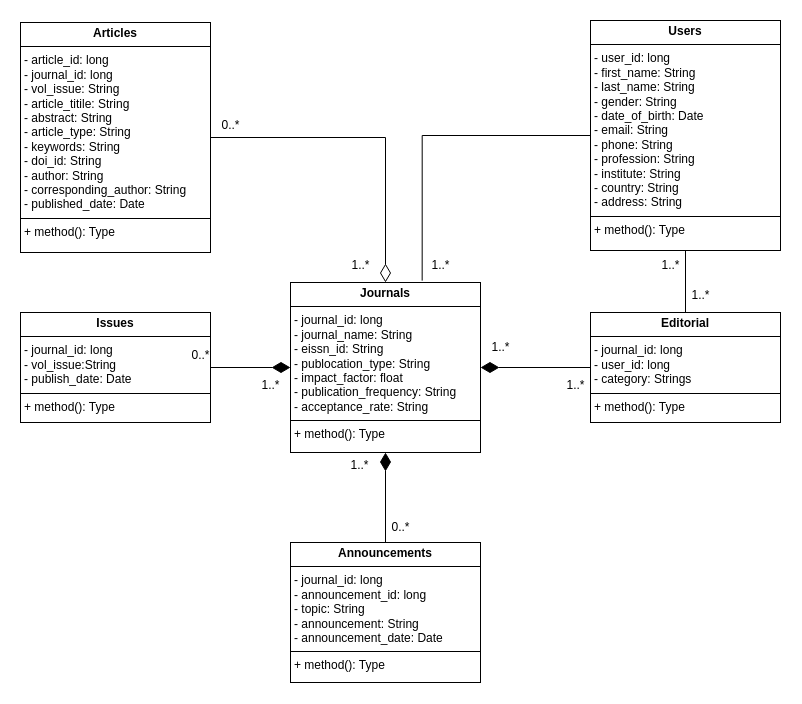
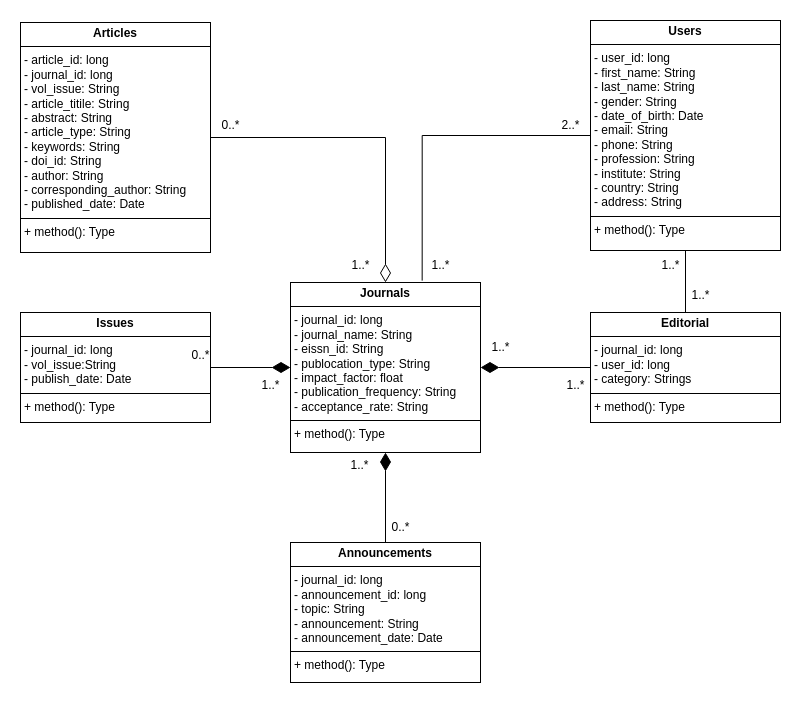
none -> (571, 126)
